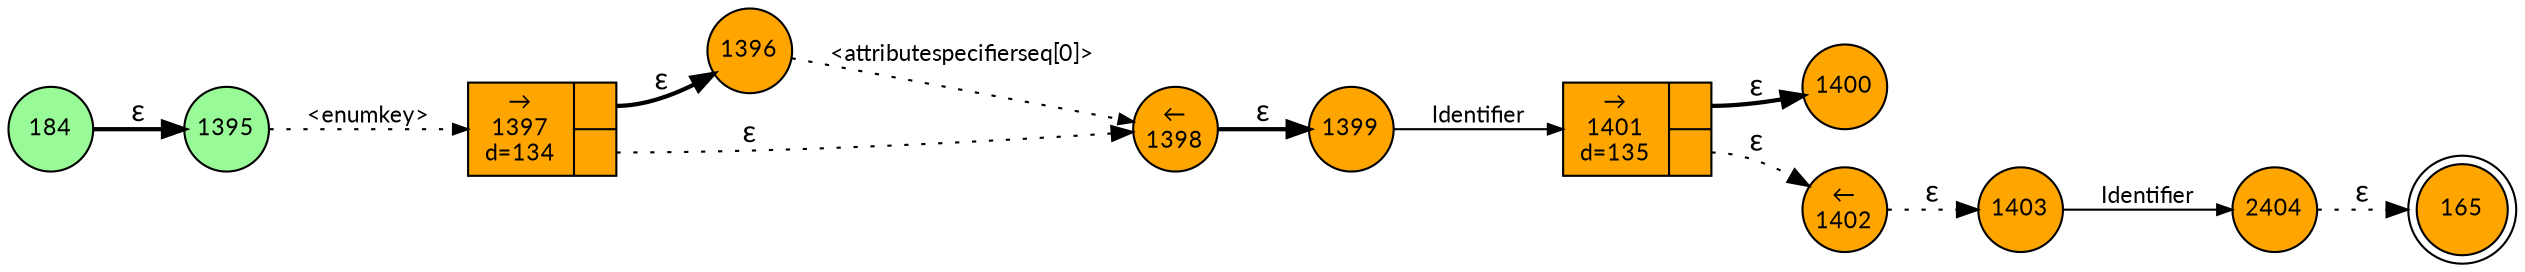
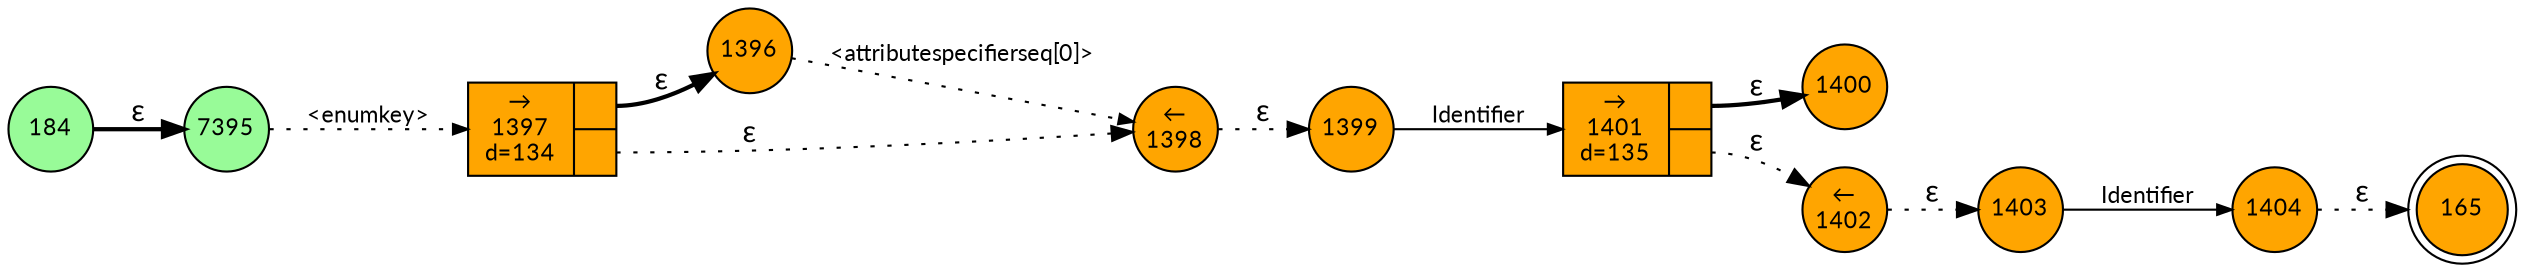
(227, 129) -> (227, 129)
(1253, 129) -> (1253, 129)
(2275, 210) -> (2275, 210)
